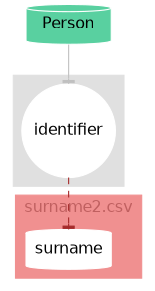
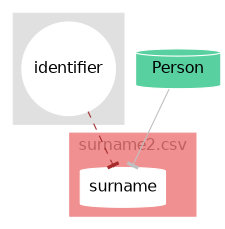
(69, 61) -> (152, 126)
